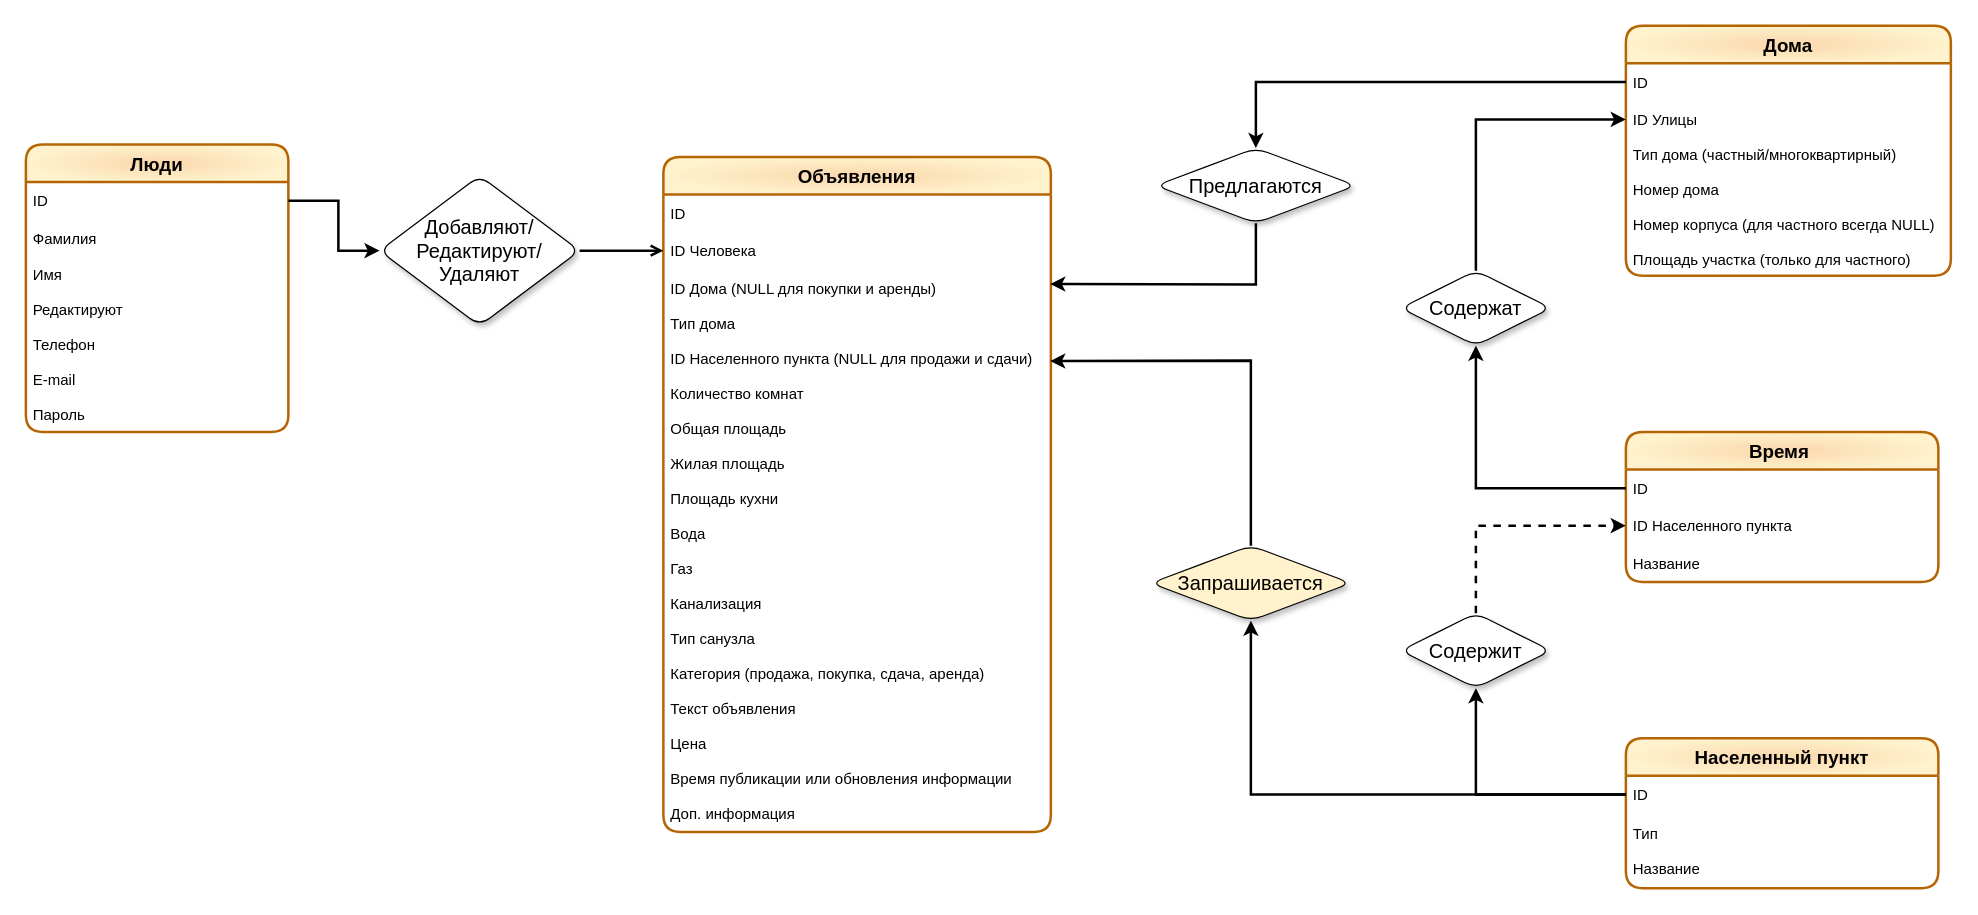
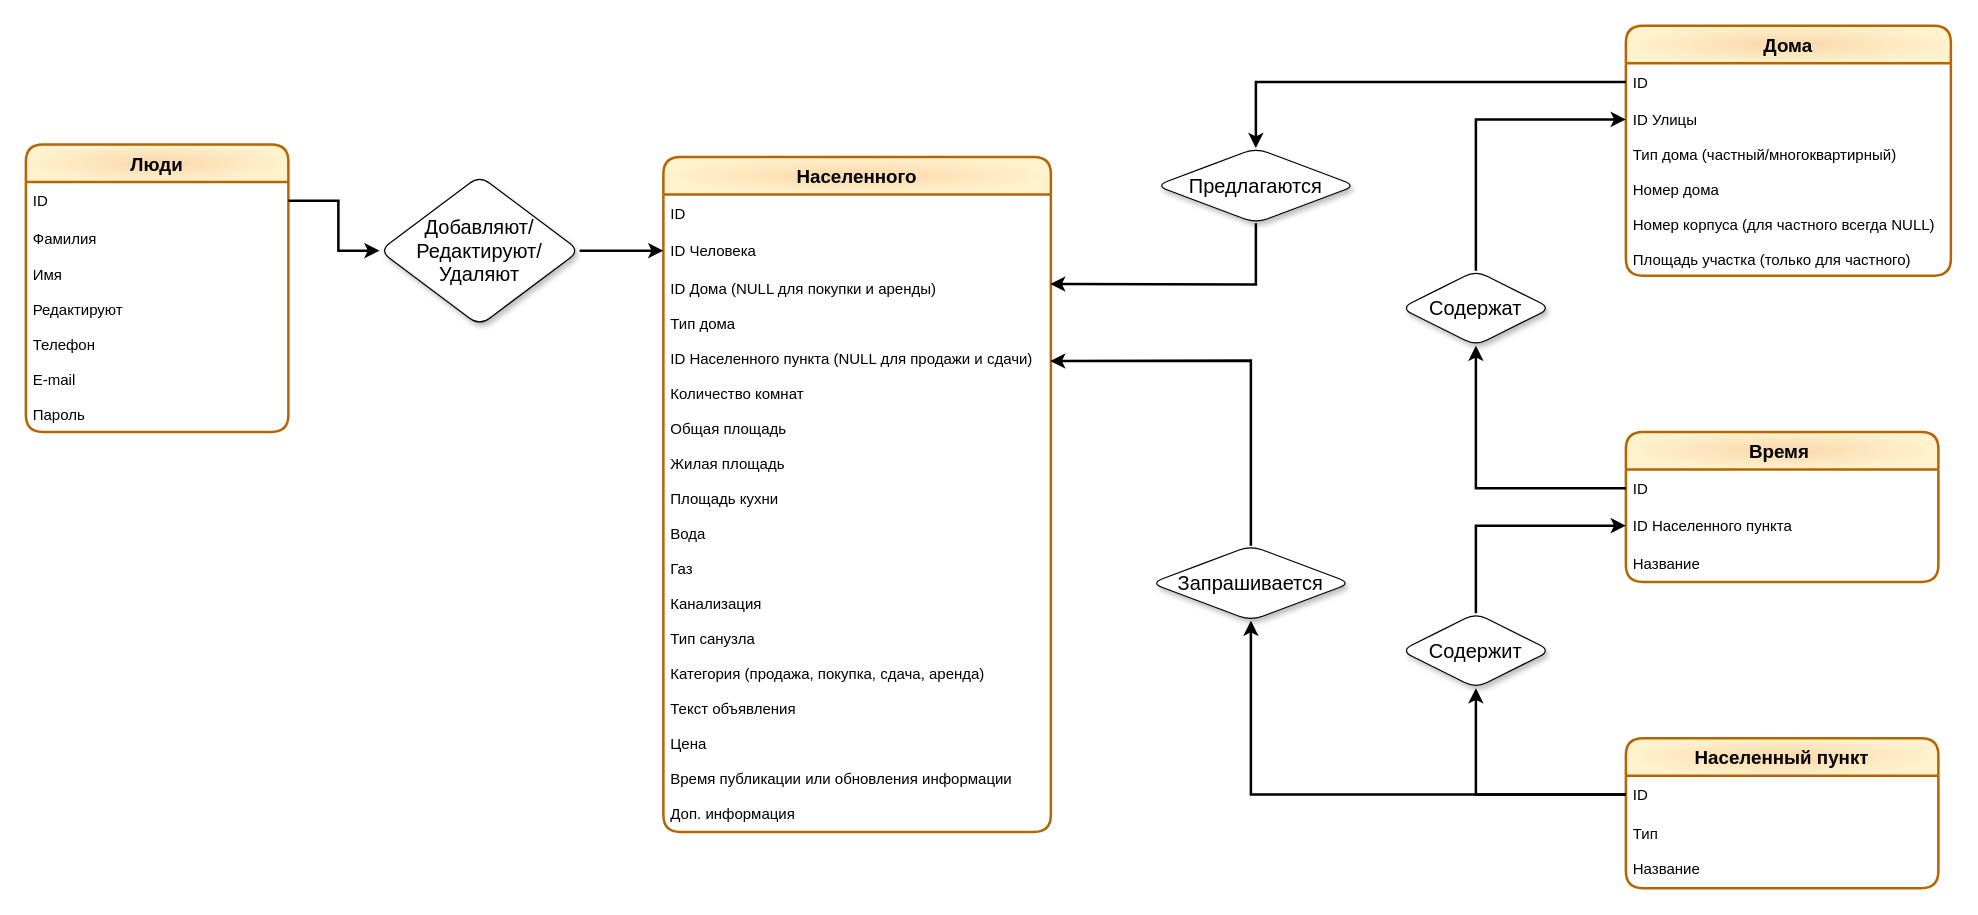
(856, 177) -> (856, 177)
(651, 251) -> (650, 251)
(1504, 526) -> (1504, 526)
(1251, 583) -> (1251, 583)
